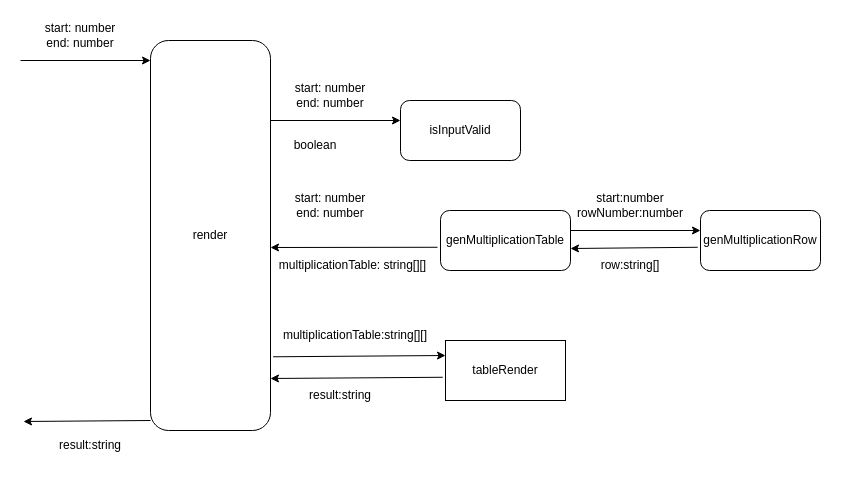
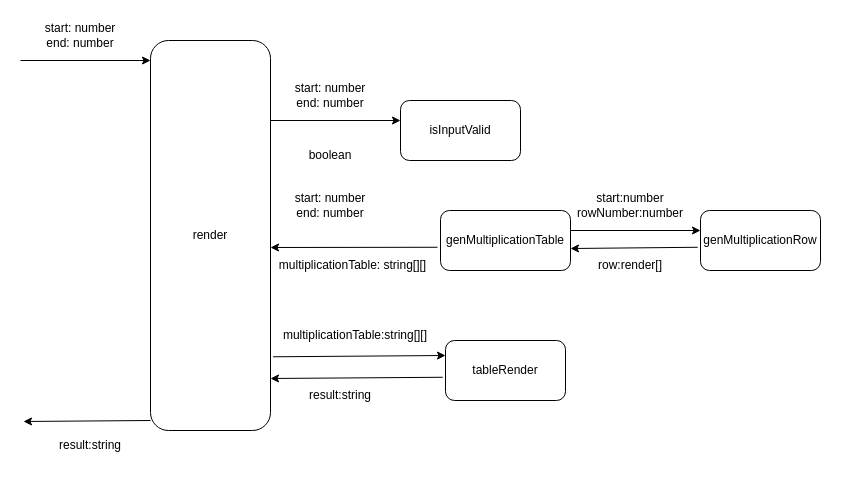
(316, 146) -> (331, 156)
(631, 266) -> (631, 266)
(506, 371) -> (506, 371)
